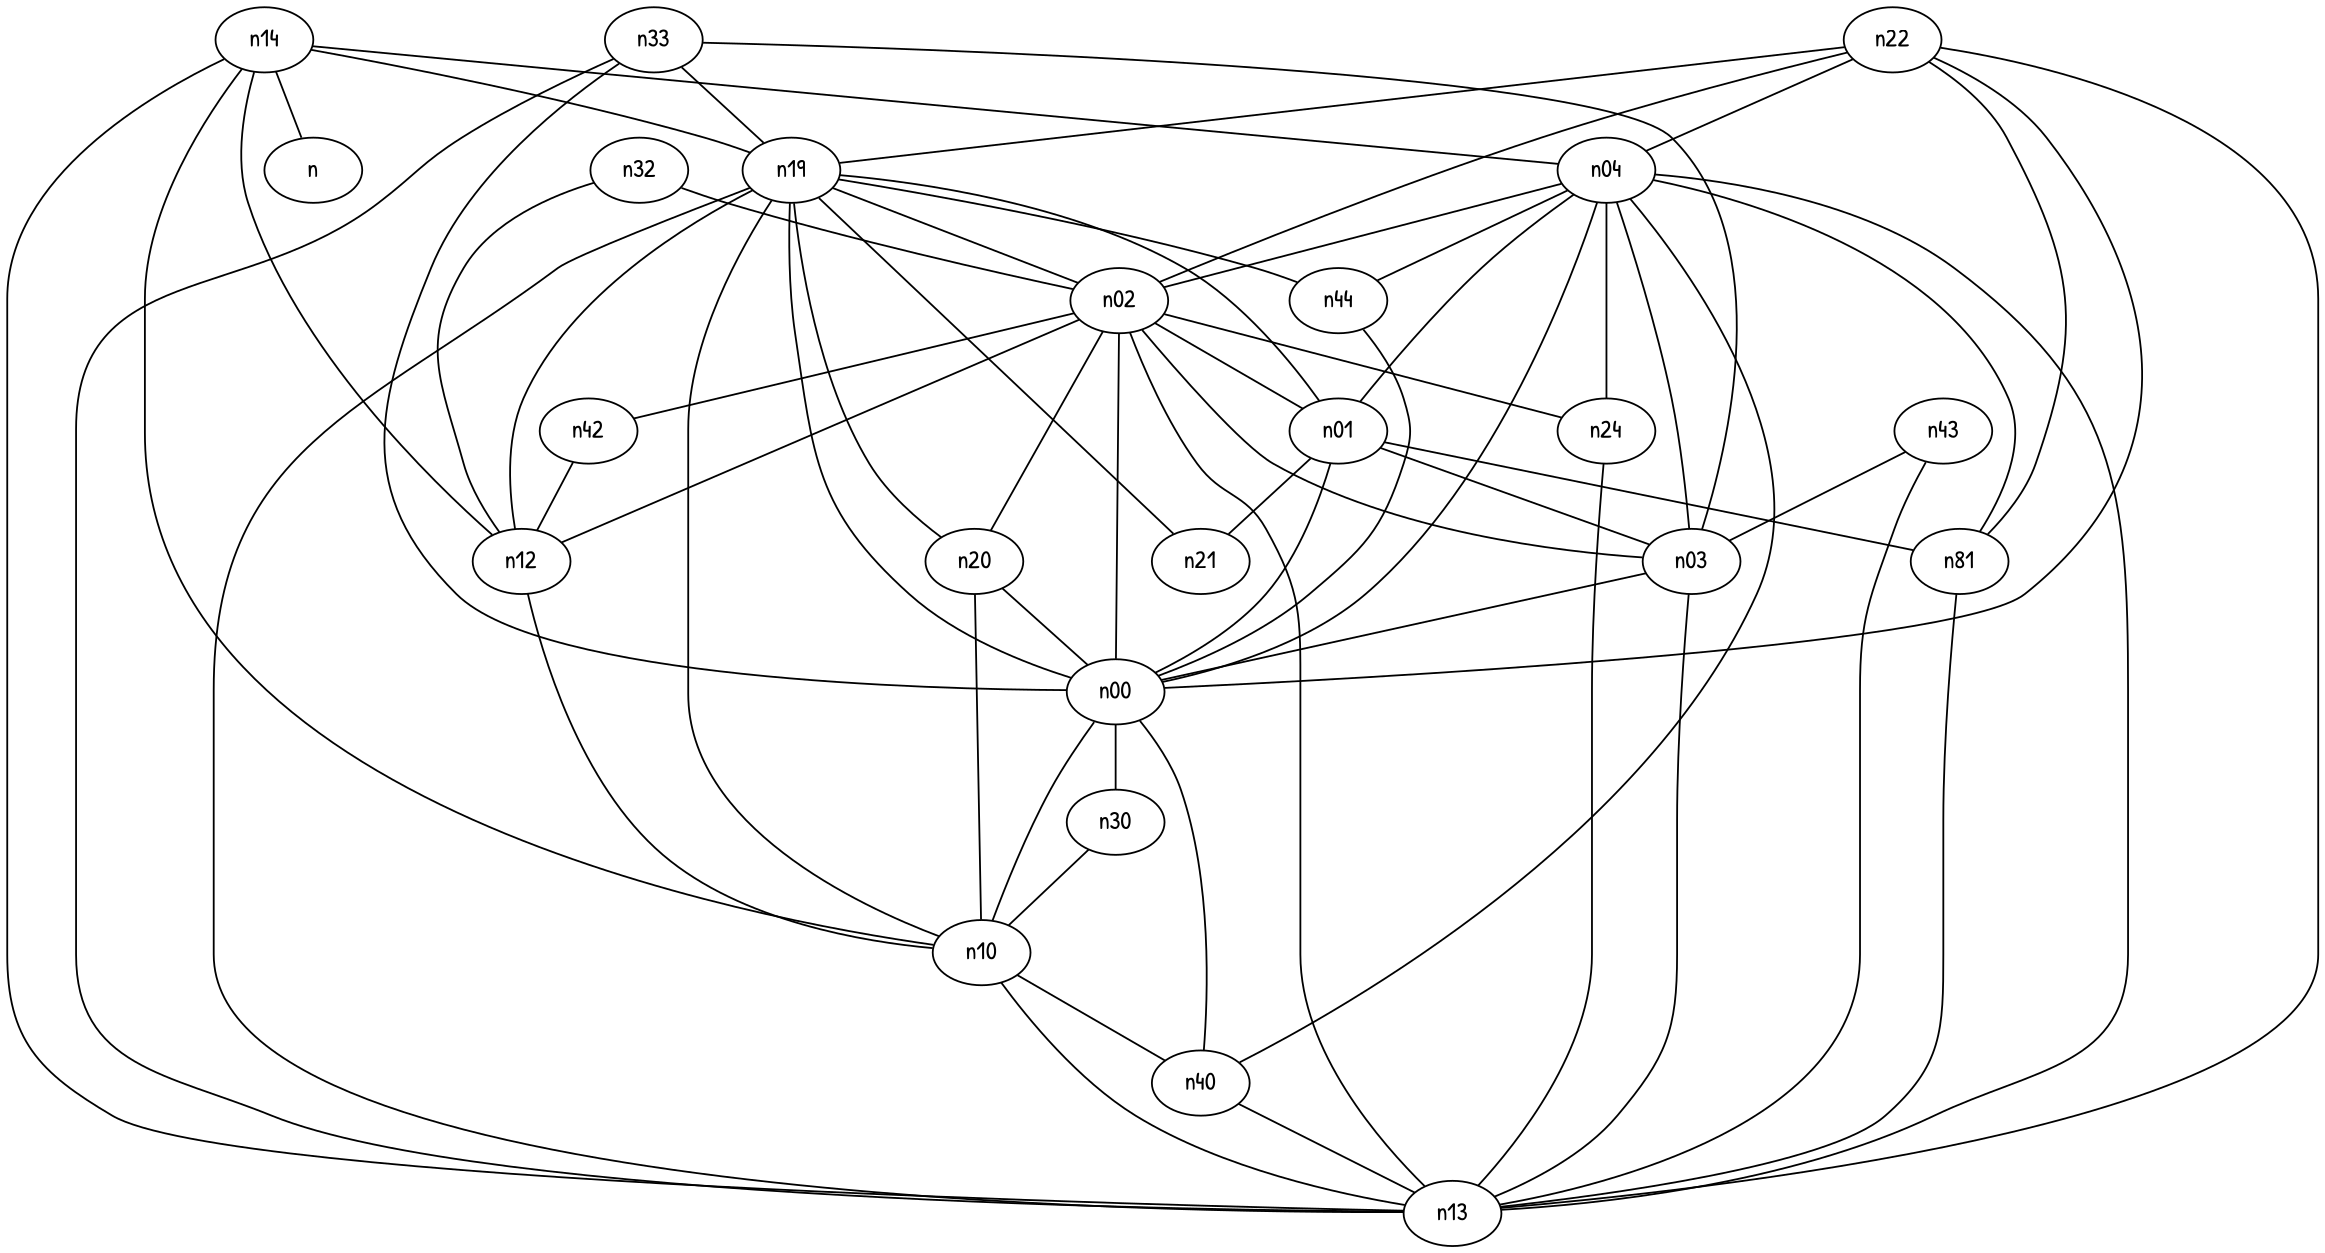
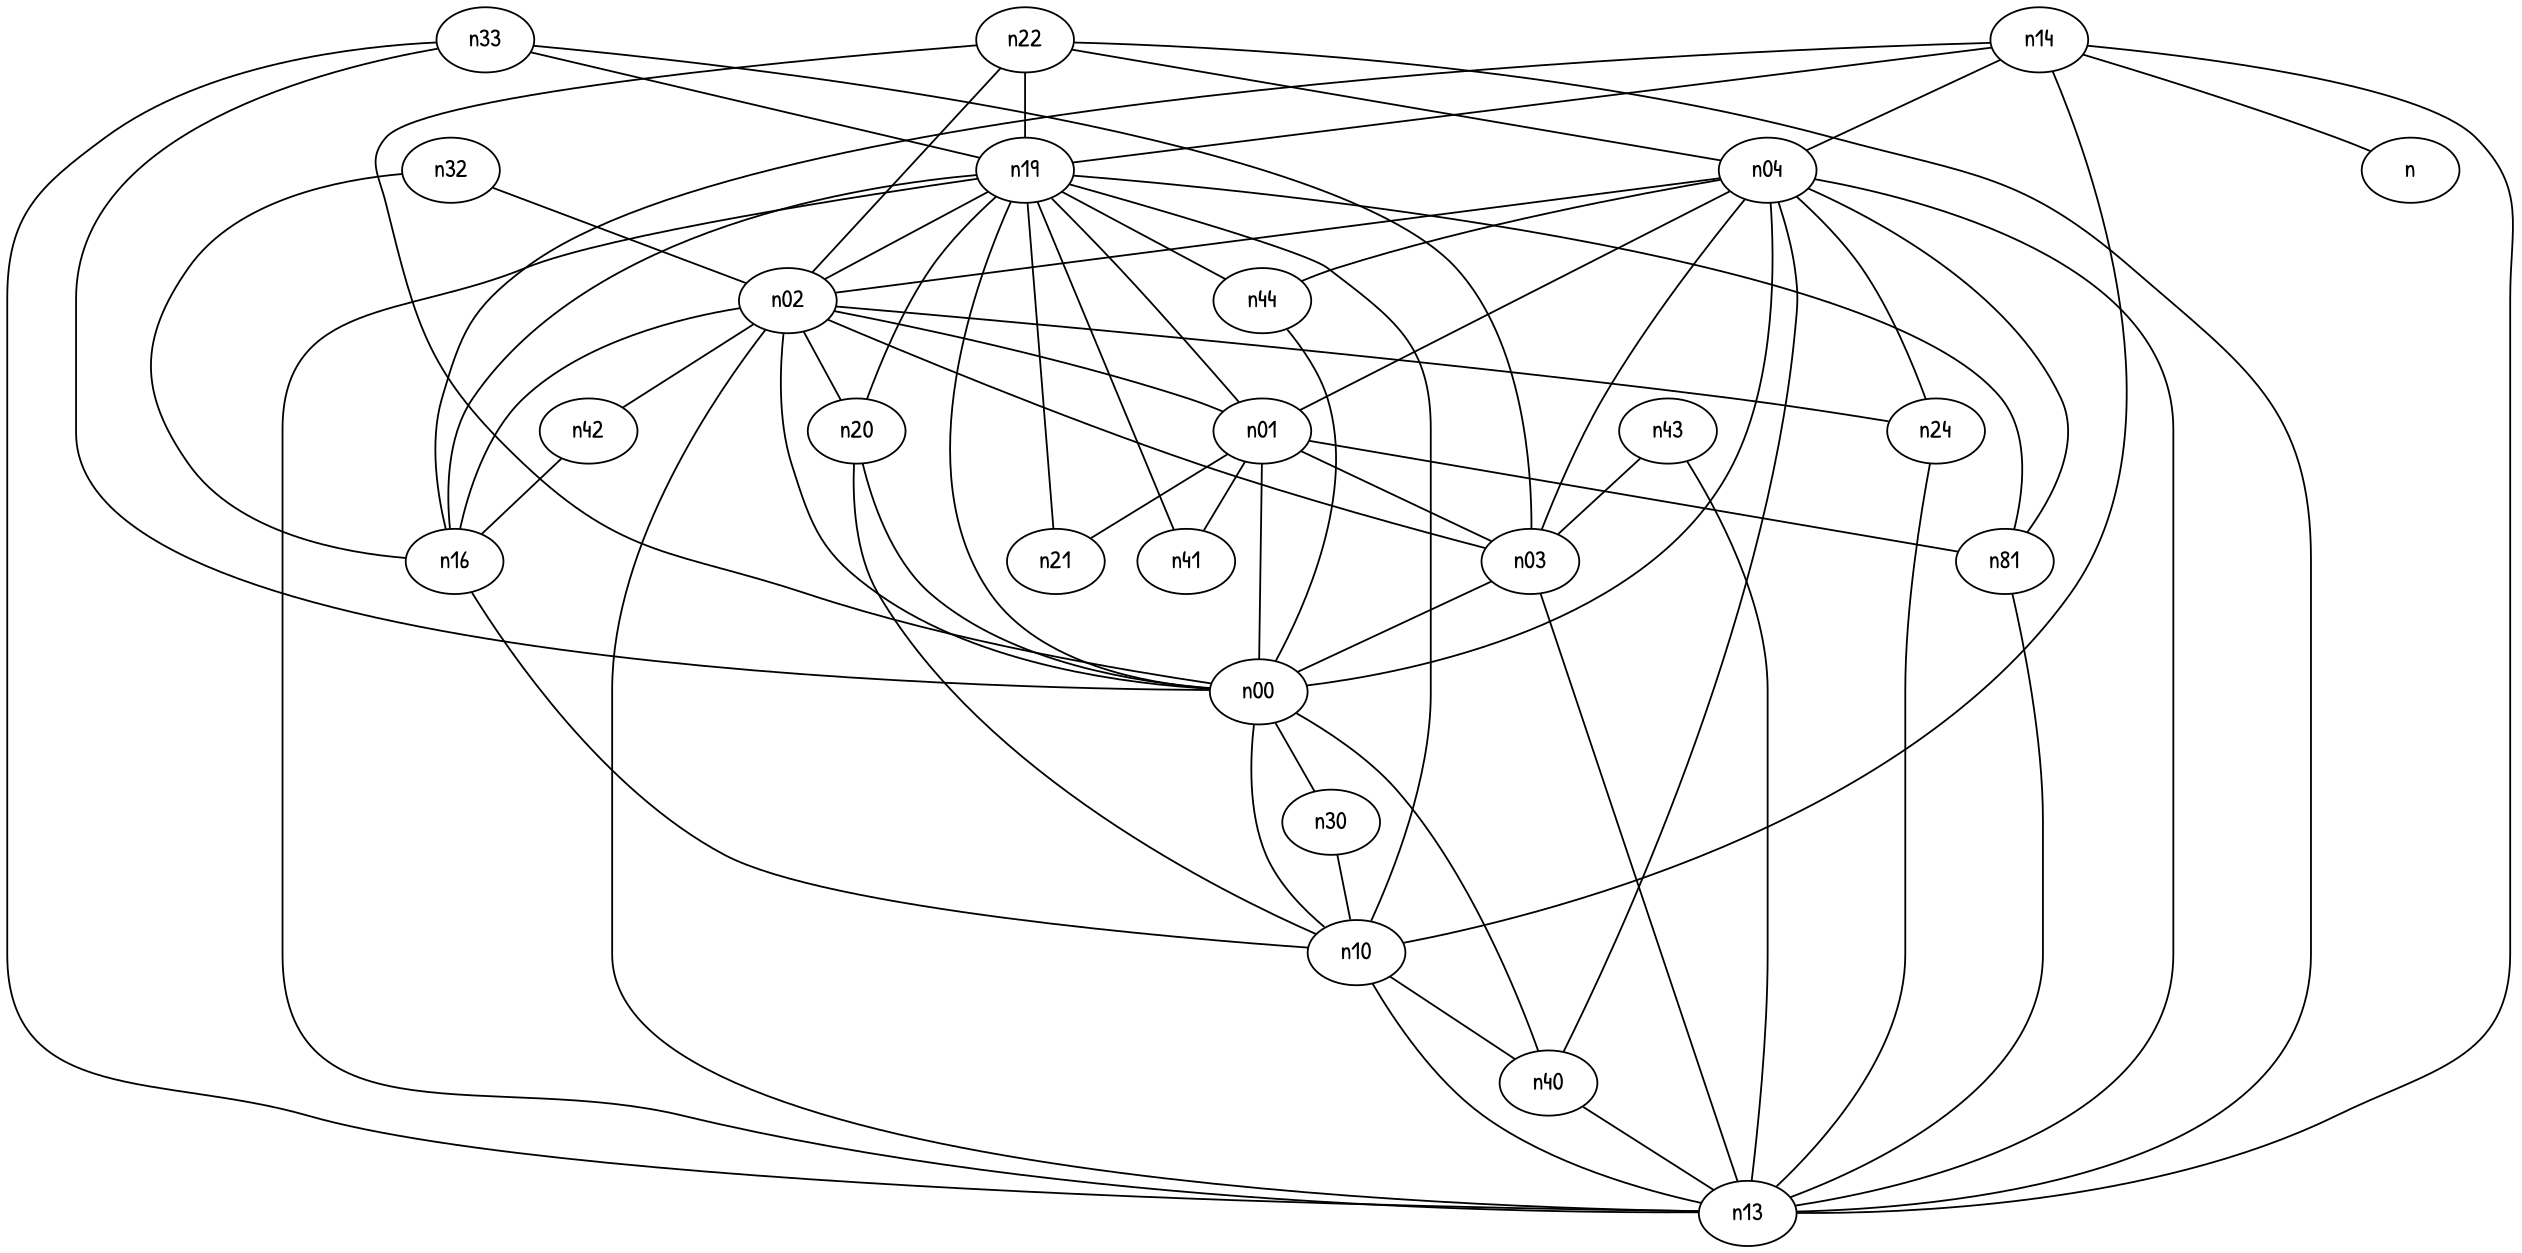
(2063, 285) -> (1592, 244)
(522, 561) -> (455, 561)
none -> (1186, 561)
